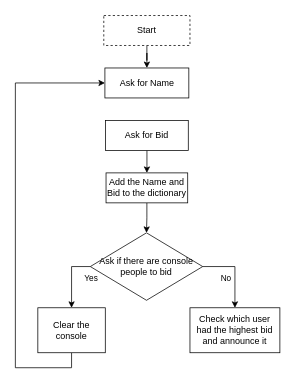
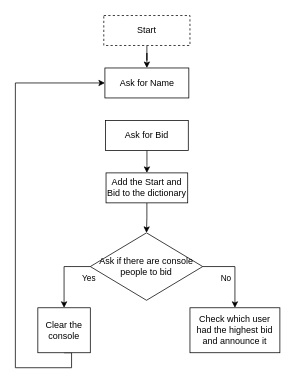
(147, 188) -> (147, 188)
(72, 330) -> (64, 330)
